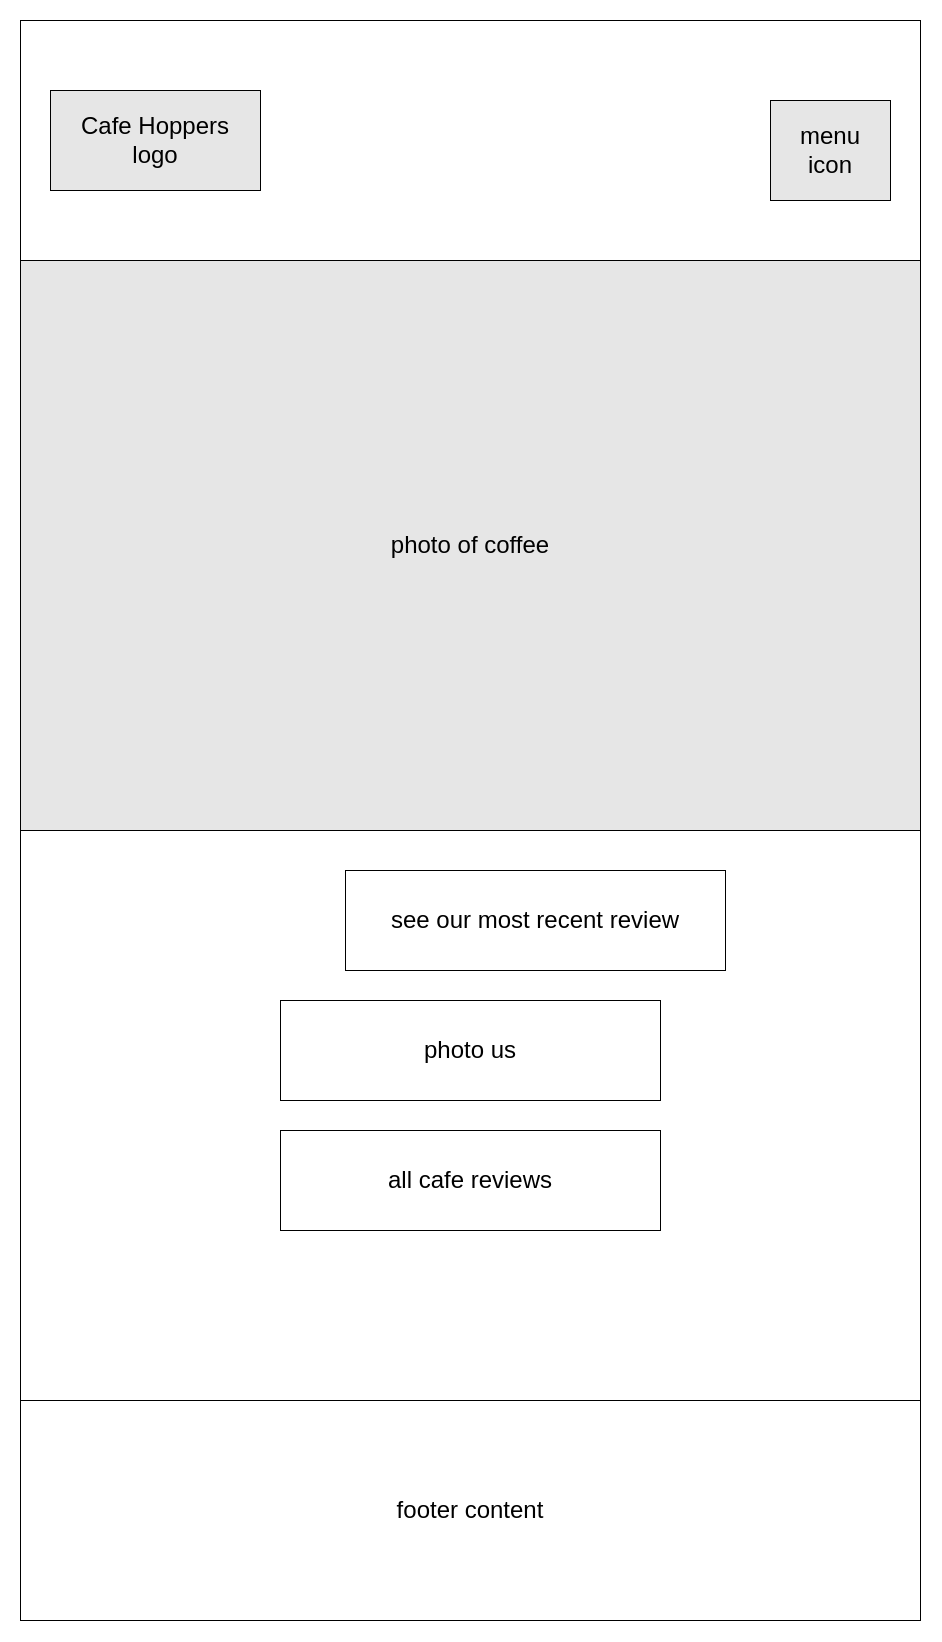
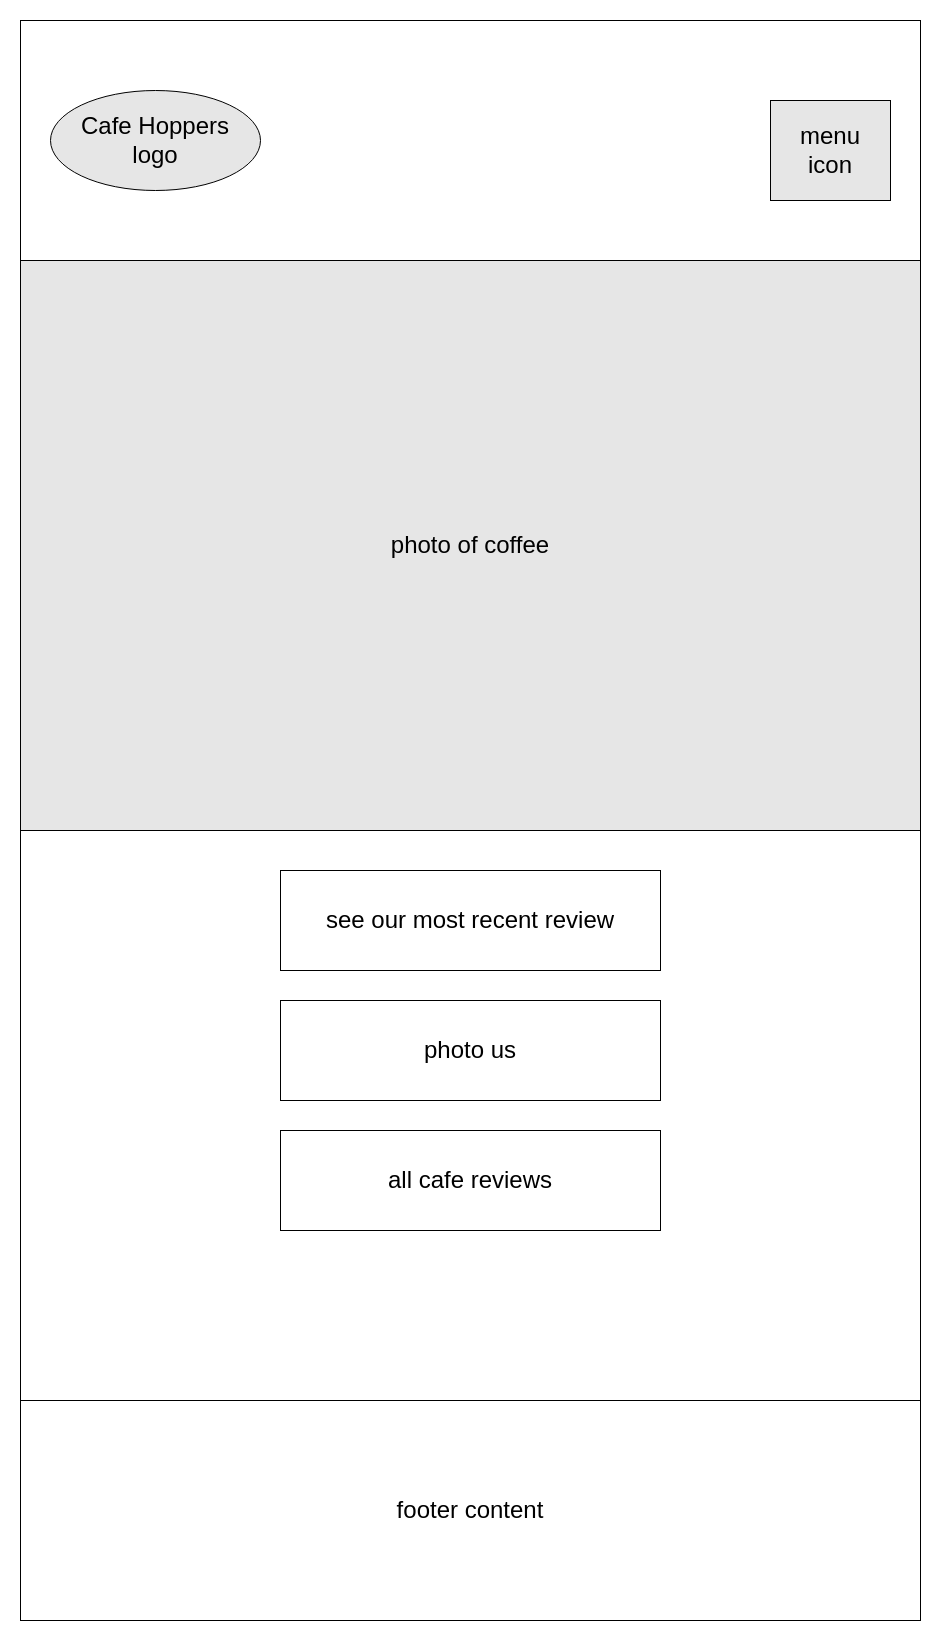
(156, 141) -> (156, 141)
(536, 921) -> (471, 921)
